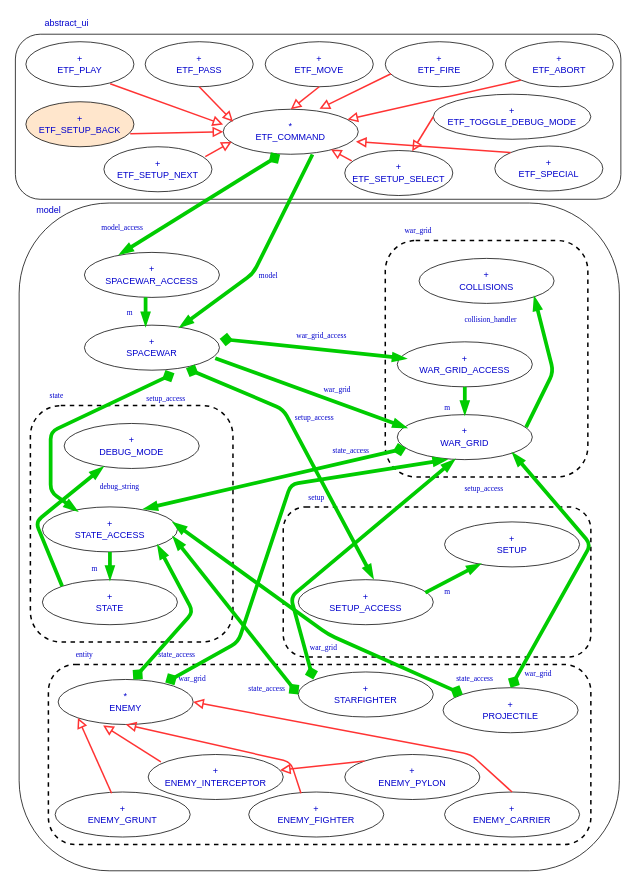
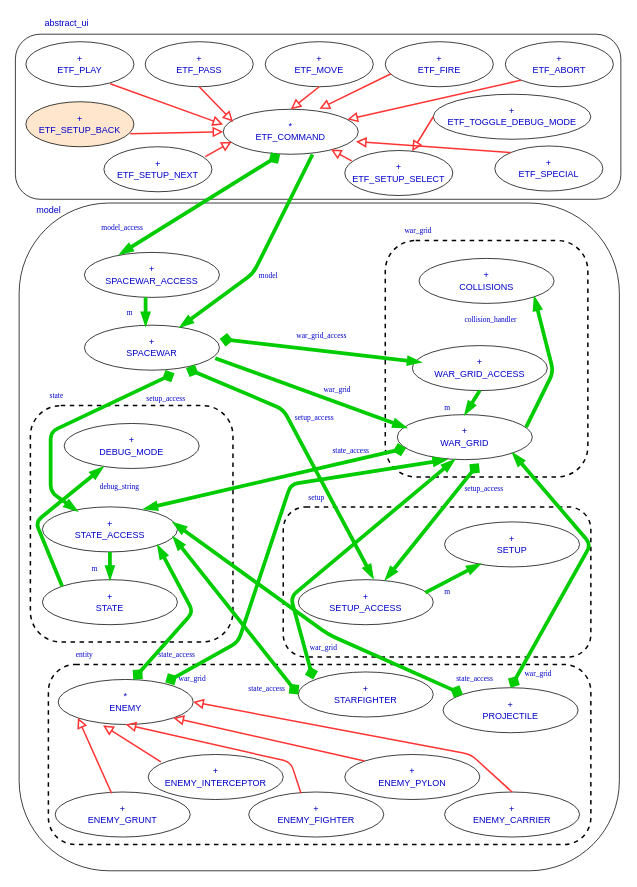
(465, 364) -> (480, 368)
none -> (433, 520)
(327, 765) -> (273, 740)
